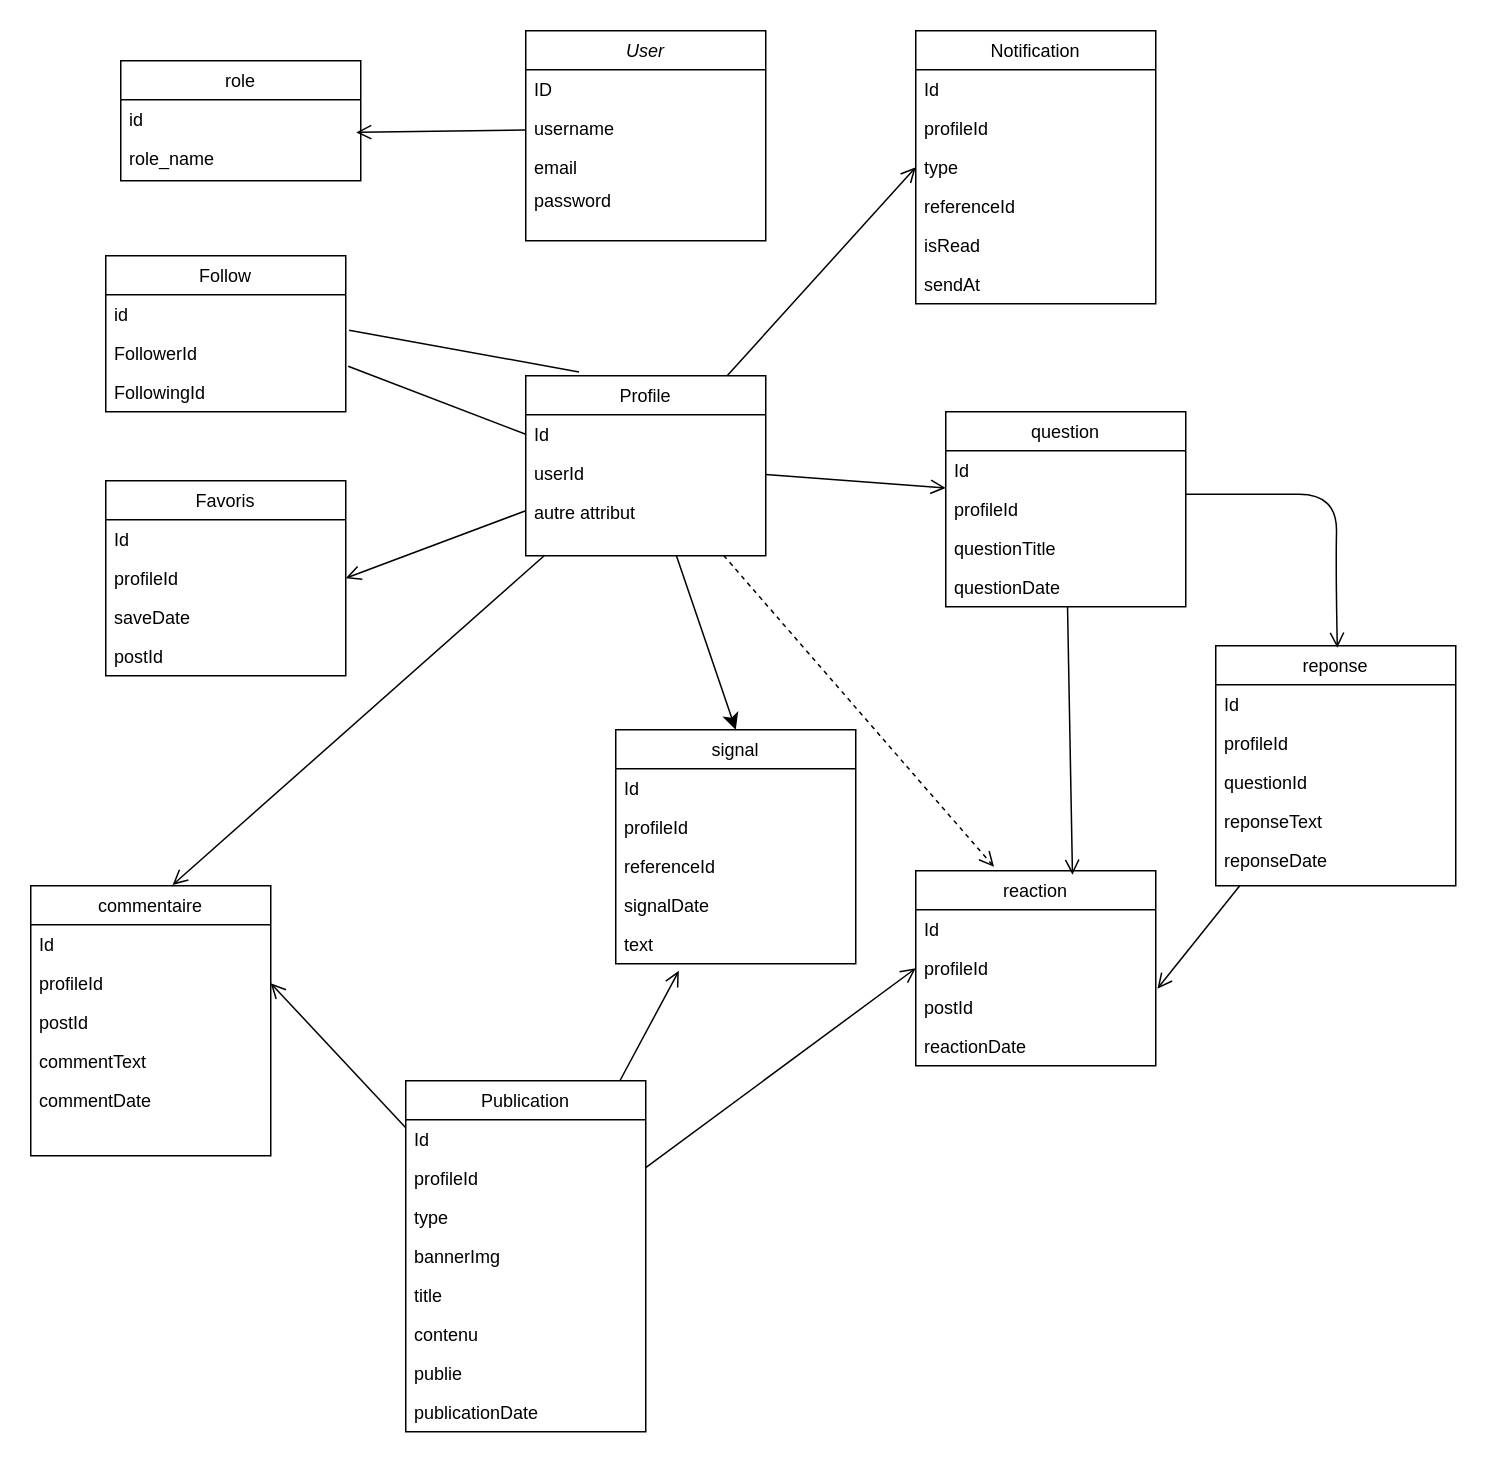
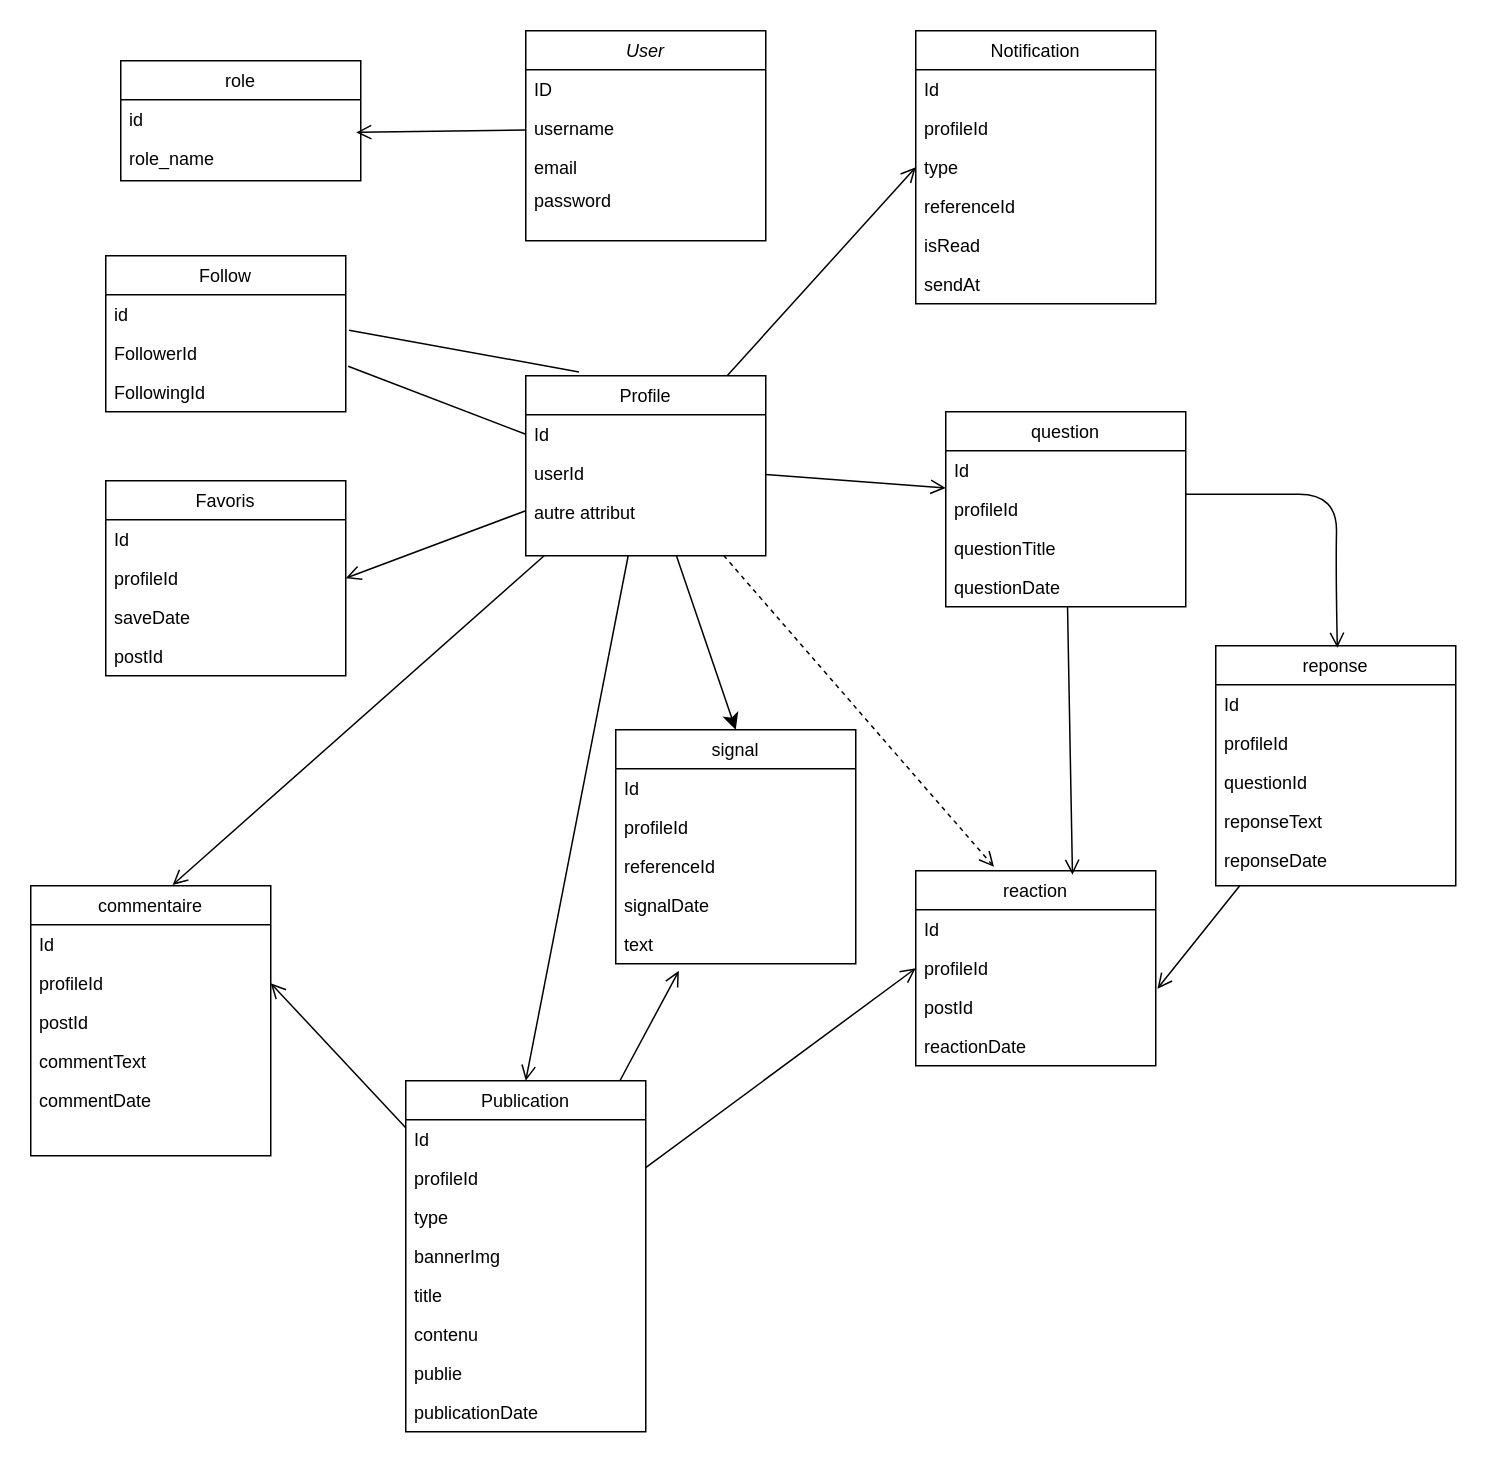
none -> (577, 818)
